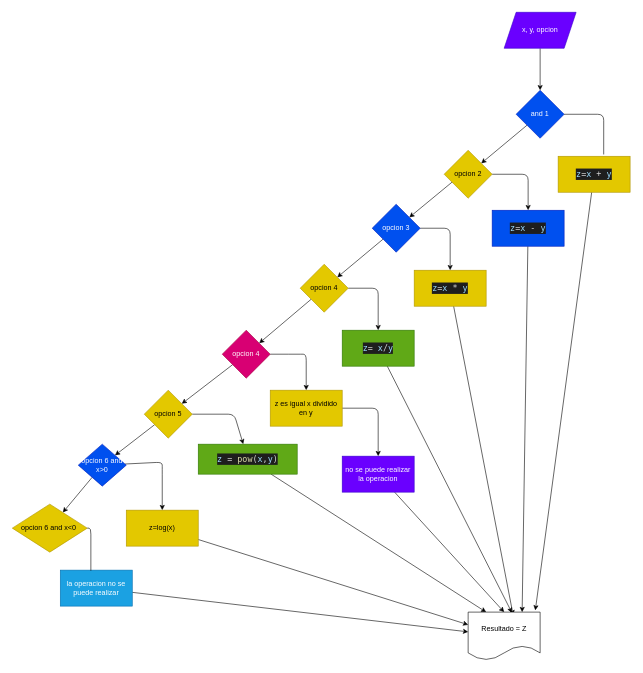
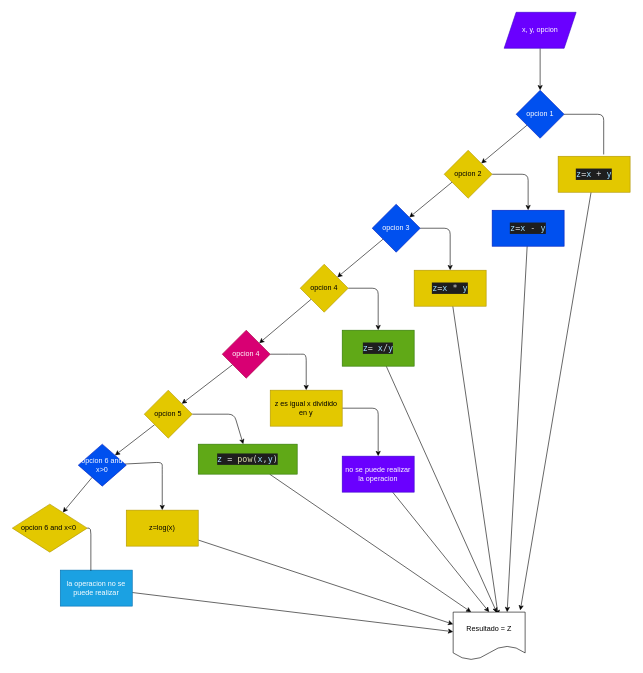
(540, 114) -> (540, 114)
(504, 636) -> (489, 636)
